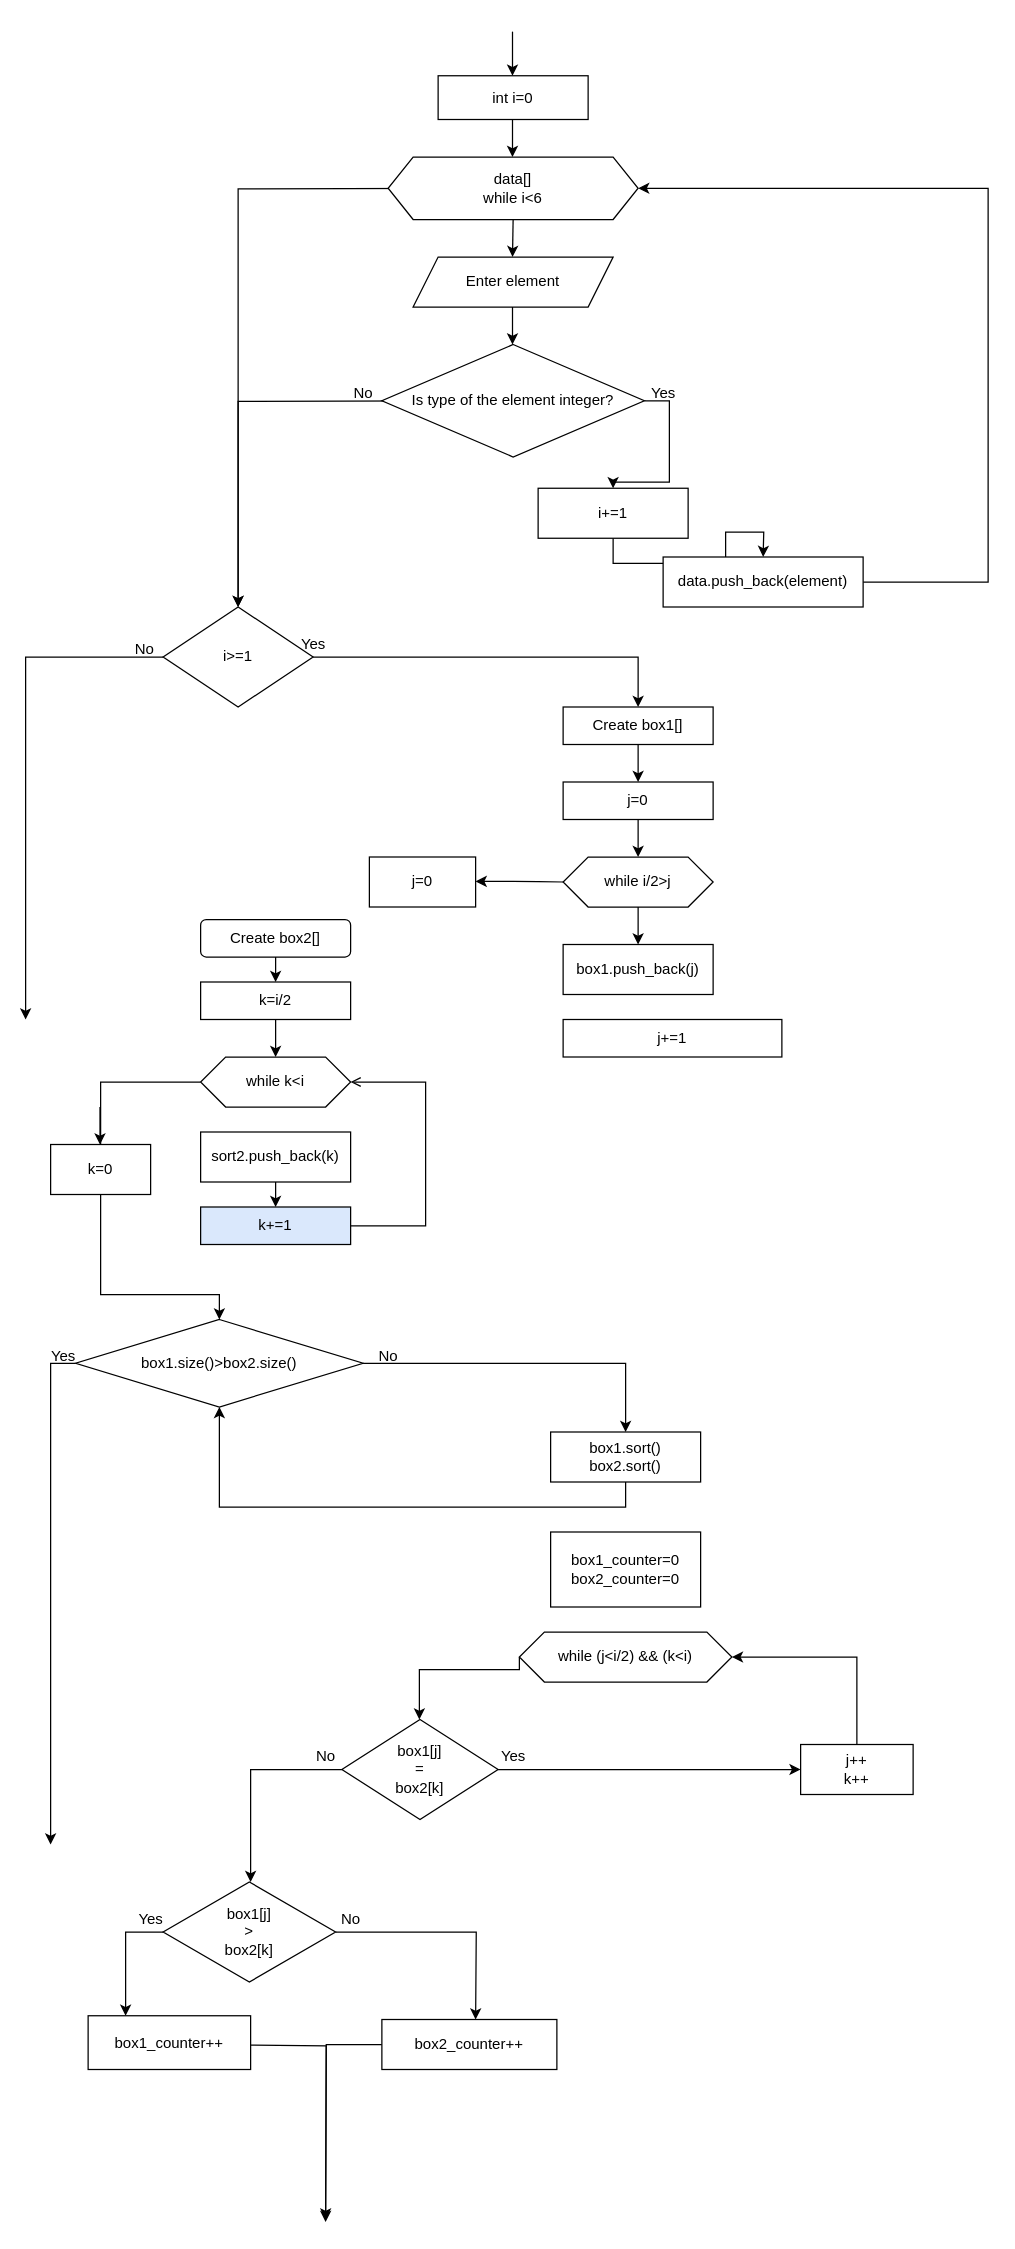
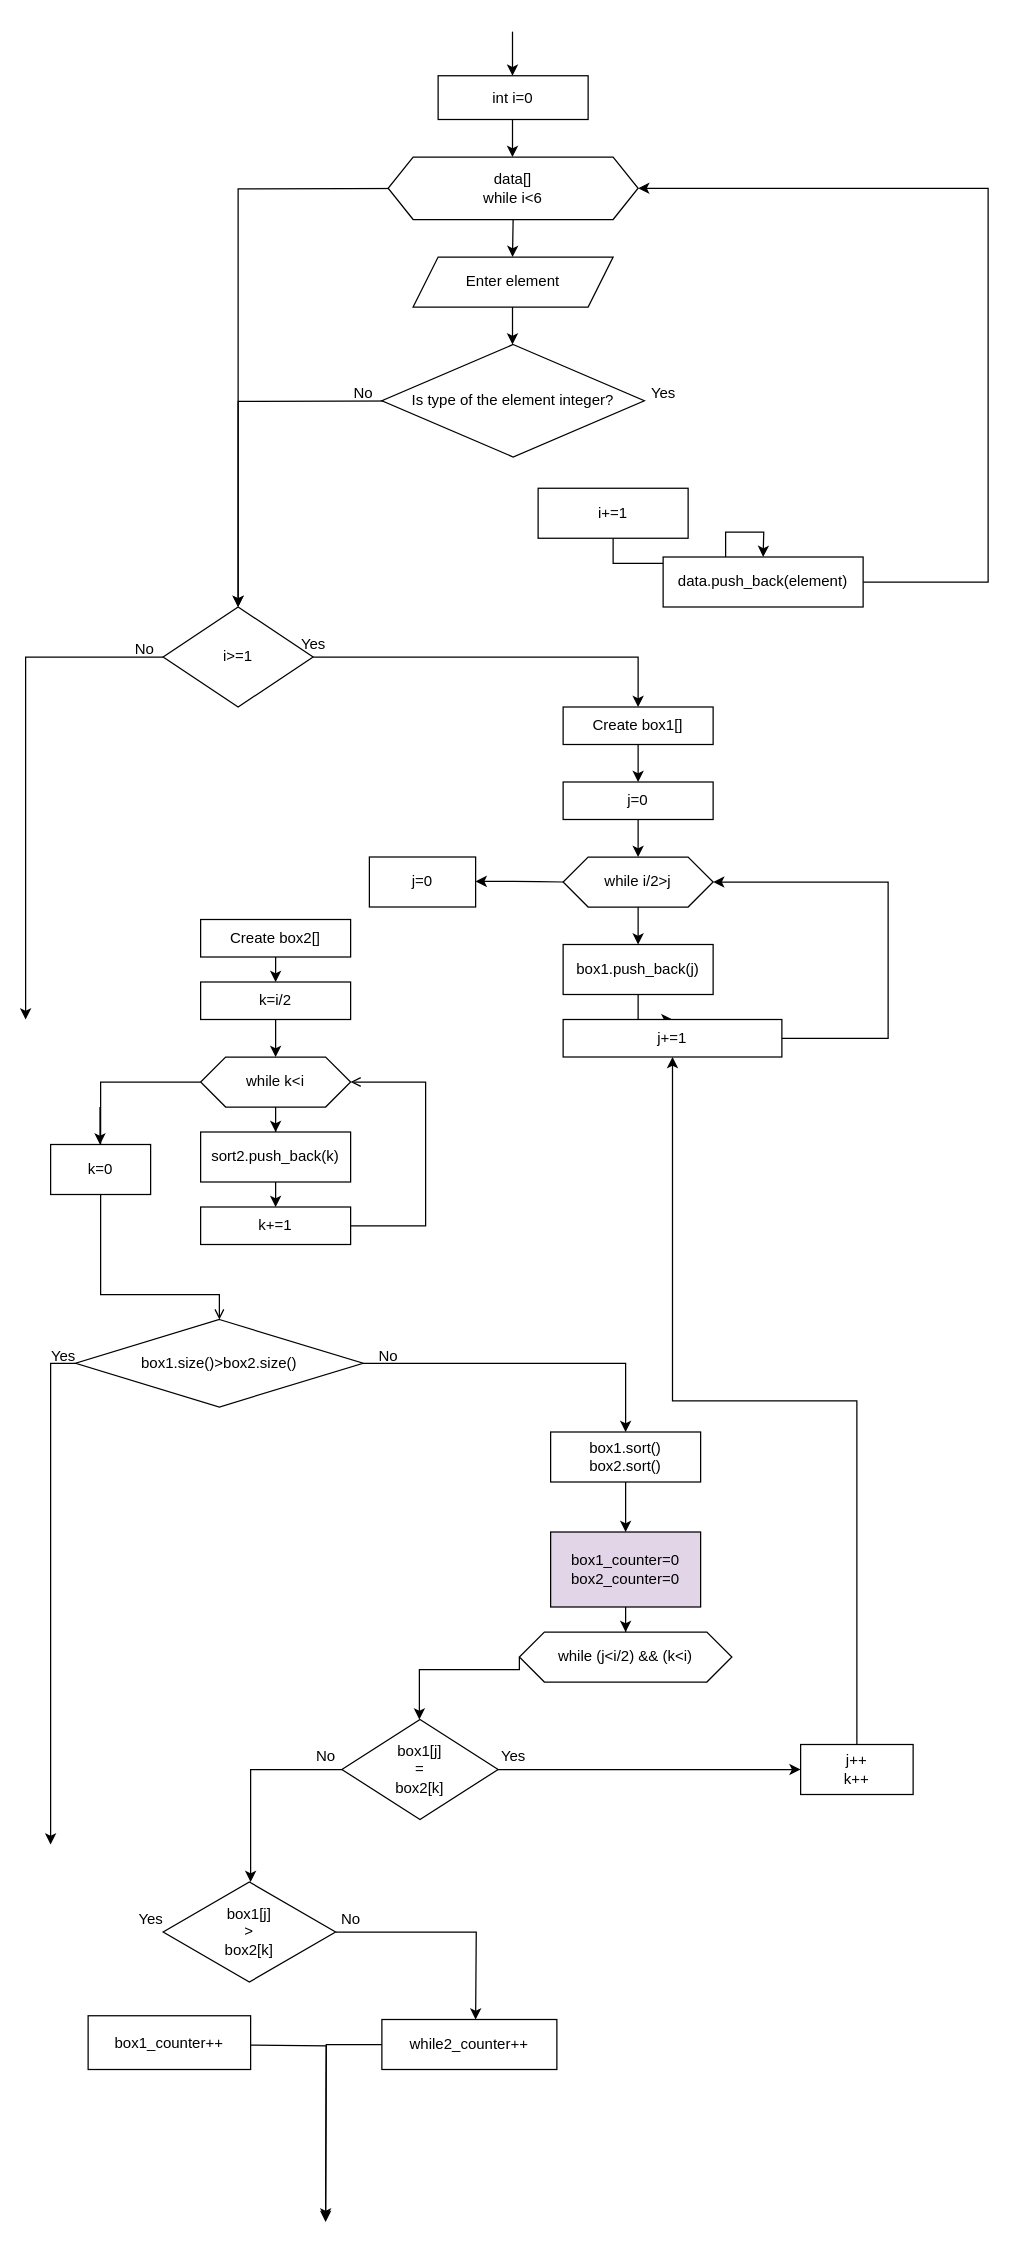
(669, 457) -> none
none -> (888, 930)
(276, 938) -> (276, 938)
none -> (638, 1007)
none -> (276, 1124)
(276, 1226) -> (276, 1226)
(219, 1309) -> (219, 1312)
(378, 1507) -> (626, 1514)
(626, 1569) -> (626, 1569)
none -> (626, 1624)
(800, 1657) -> (727, 1401)
(126, 1951) -> none
(469, 2044) -> (469, 2044)
